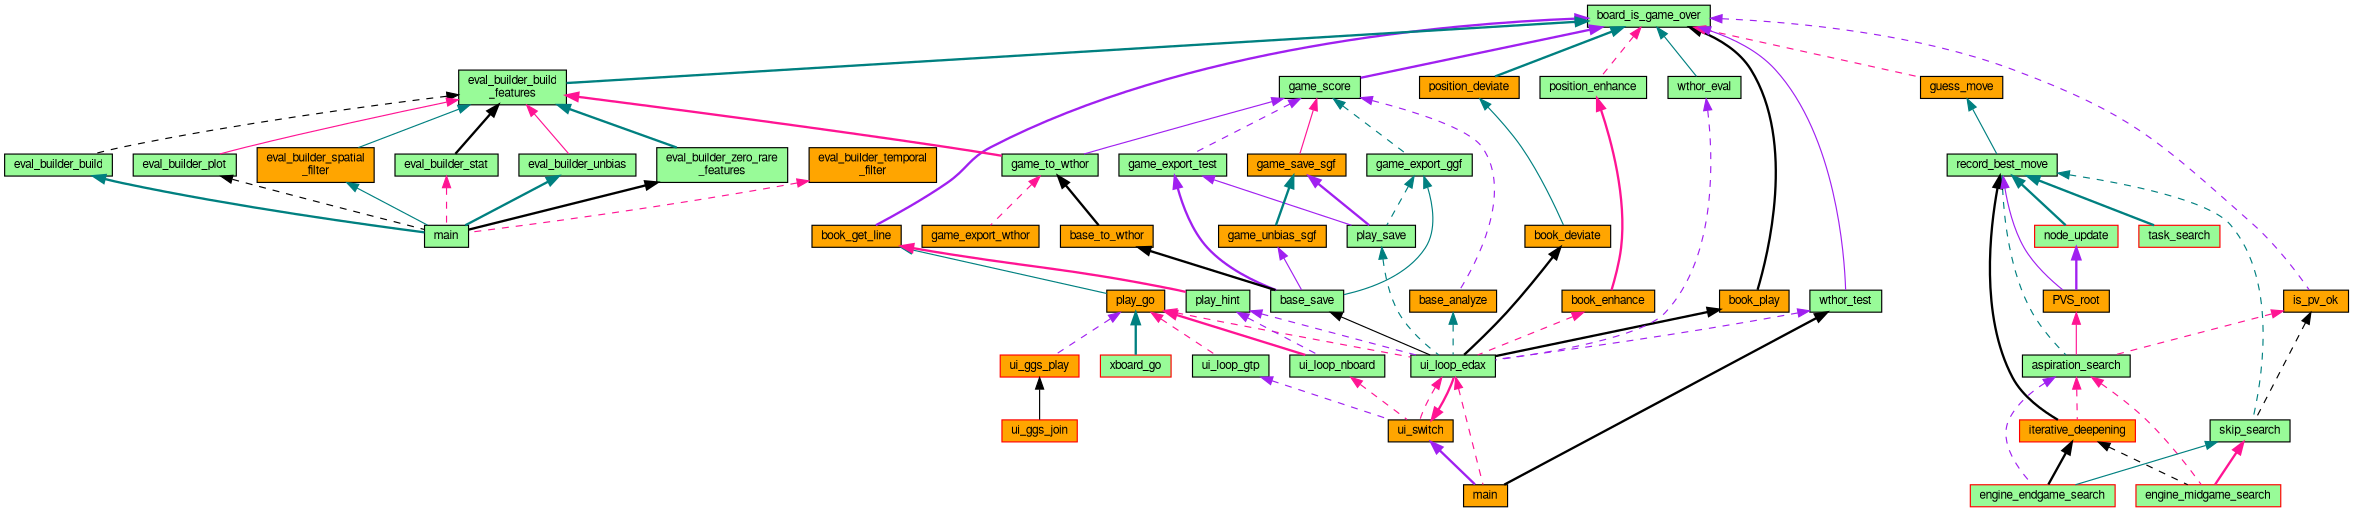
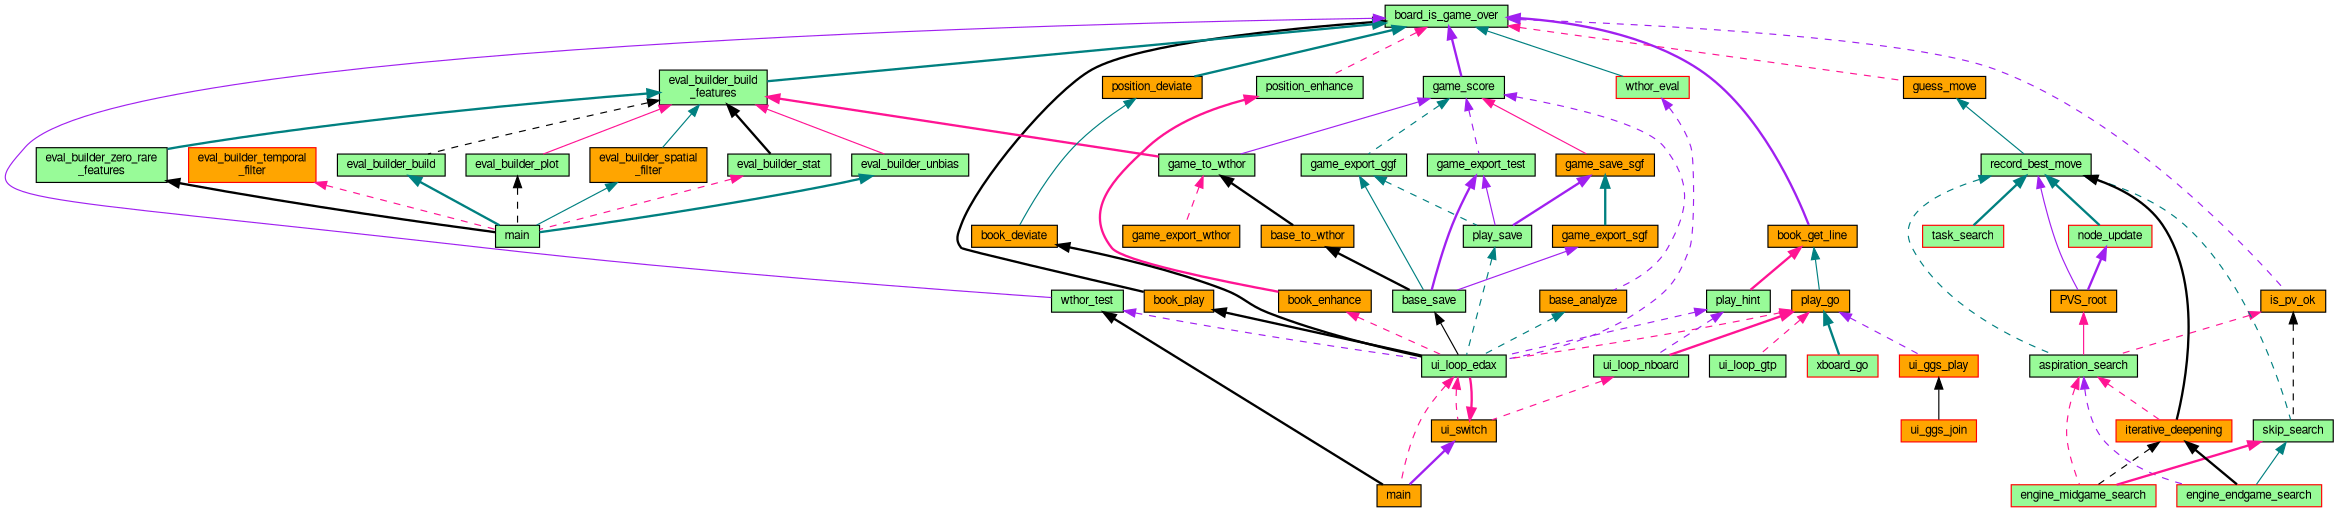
(1704, 87) -> (1653, 87)
(873, 165) -> (252, 165)
(1272, 236) -> (1605, 236)
(1331, 400) -> none
